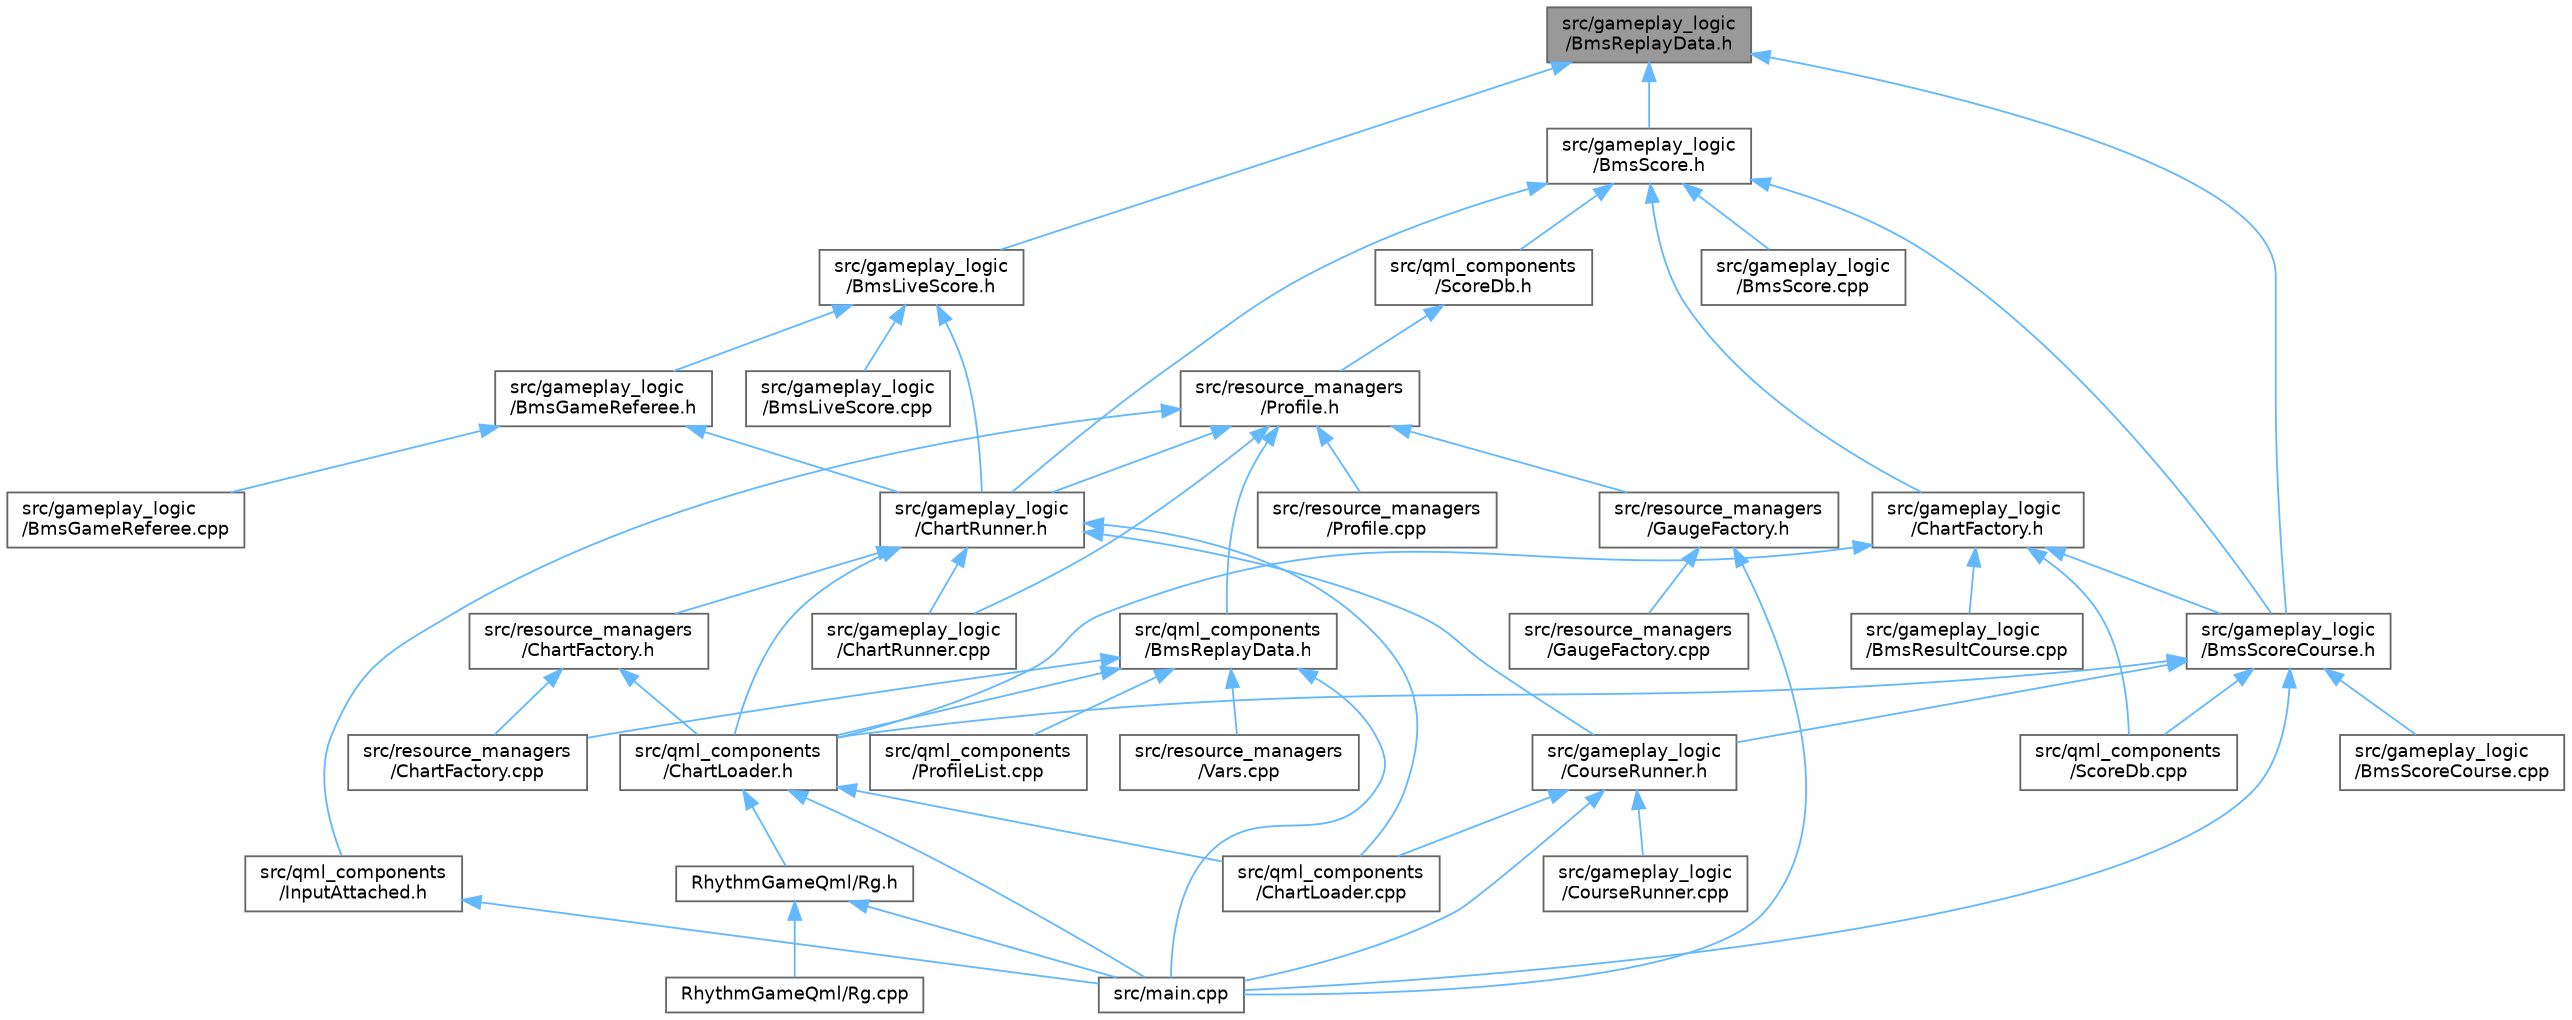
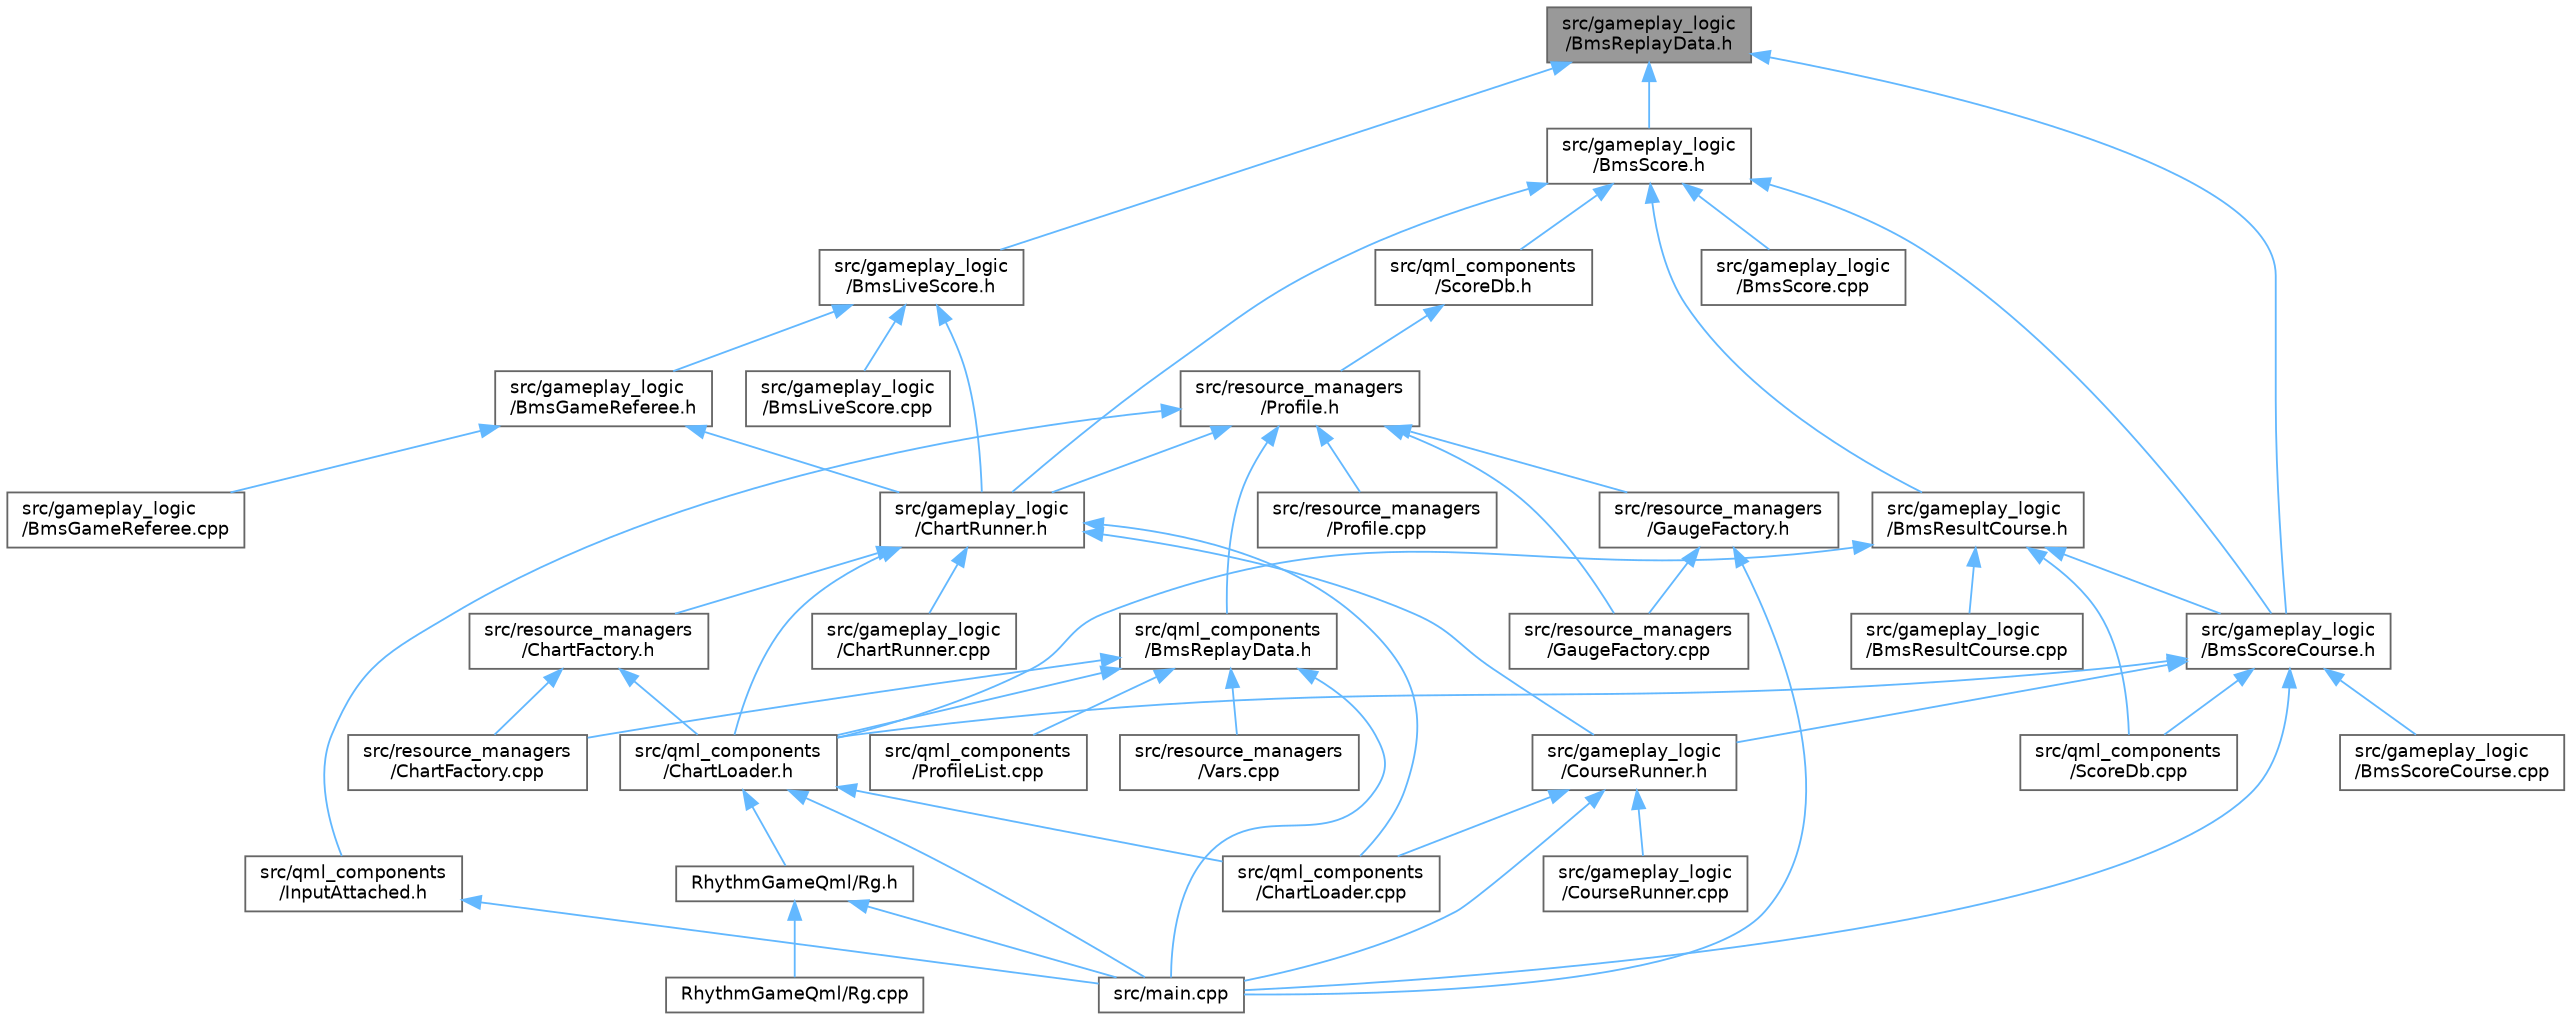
(1978, 520) -> (1978, 520)
(1099, 549) -> (1526, 503)
